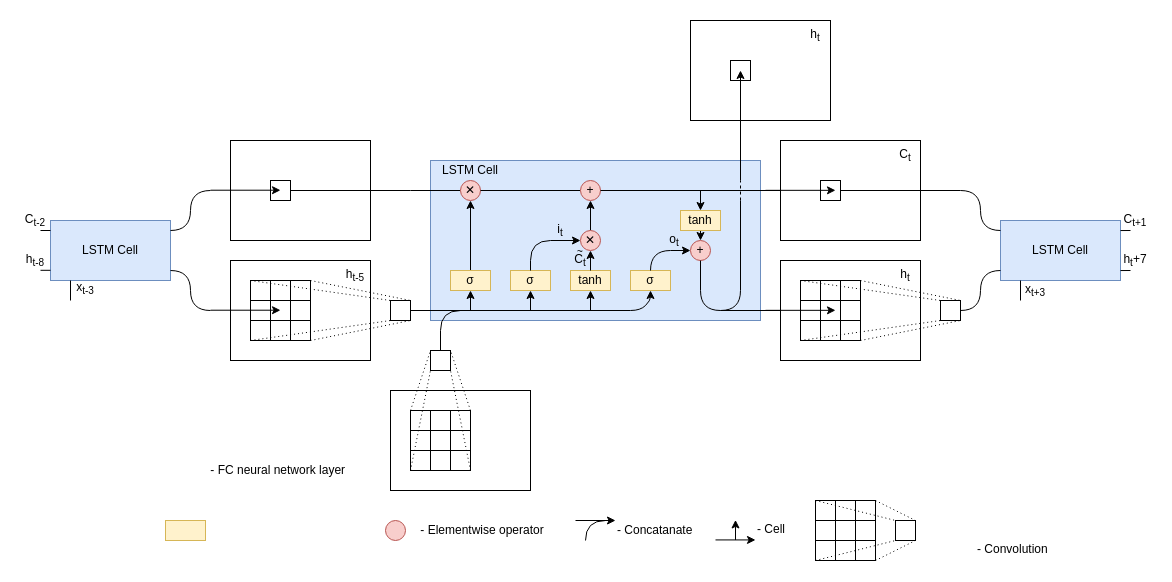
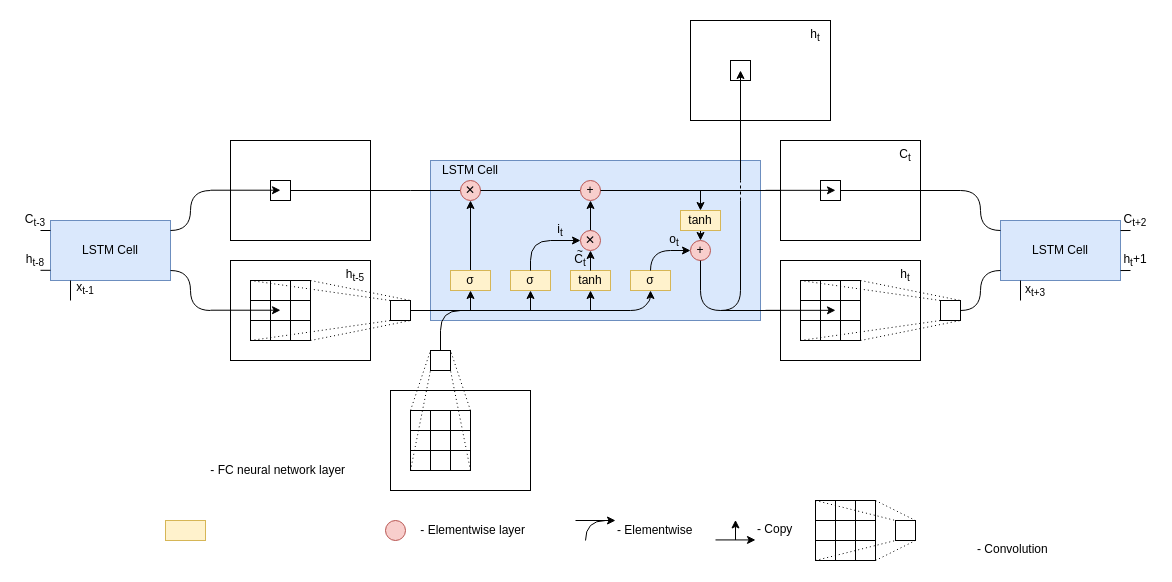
(36, 221) -> (36, 221)
(1136, 221) -> (1136, 221)
(1136, 261) -> (1136, 261)
(86, 289) -> (86, 289)
(773, 530) -> (776, 530)
(485, 531) -> (474, 531)
(660, 531) -> (657, 531)
